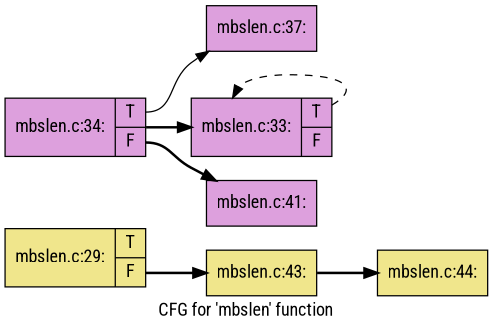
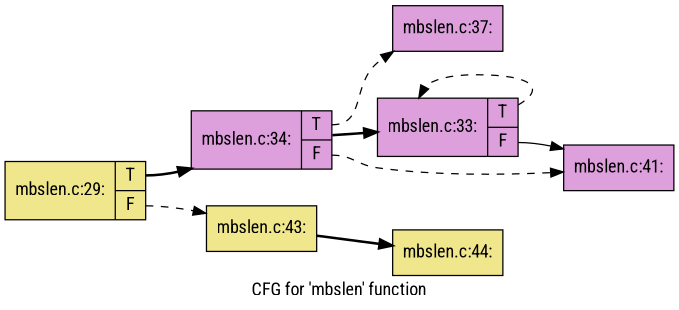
(173, 88) -> (360, 95)
none -> (535, 143)
(175, 156) -> (440, 173)
none -> (162, 174)
(169, 273) -> (170, 207)
